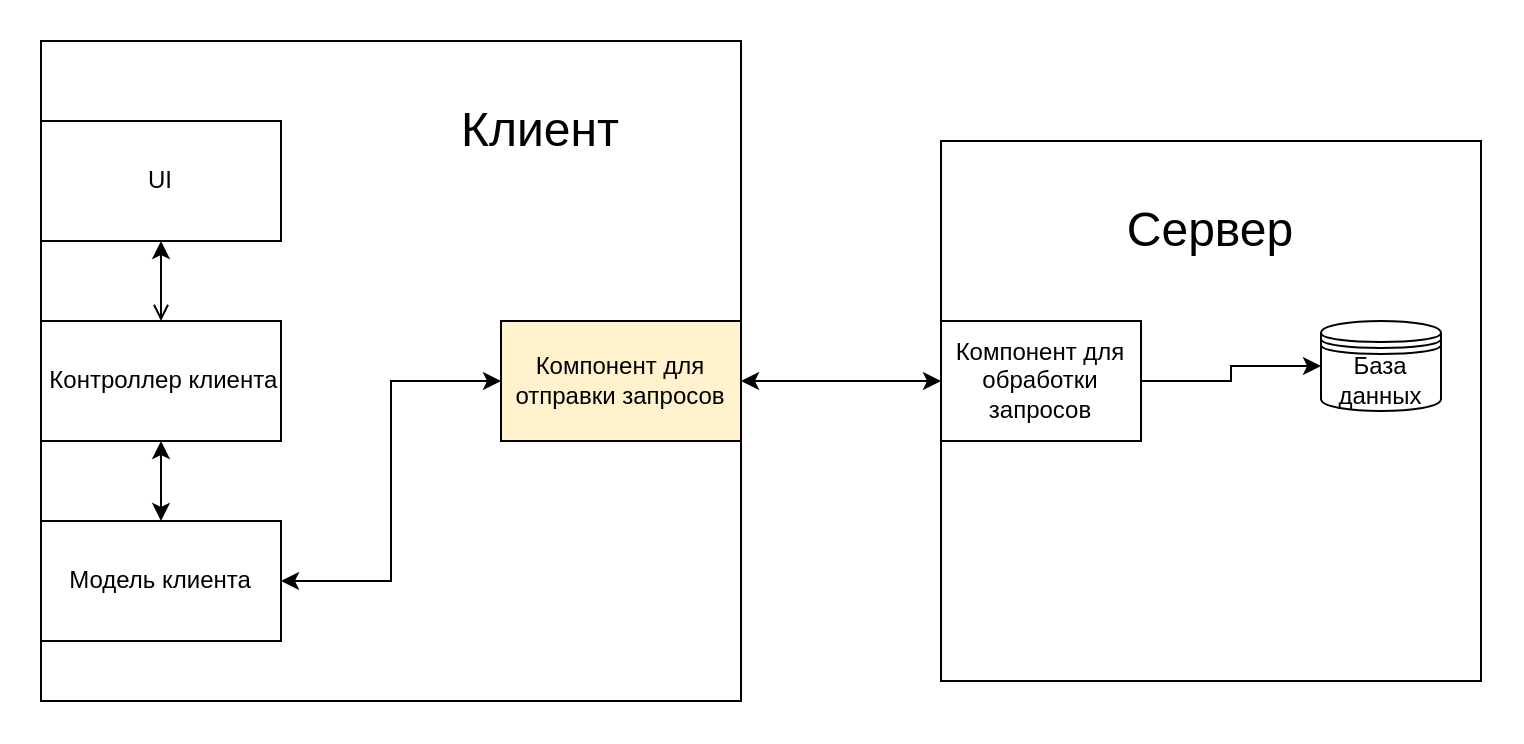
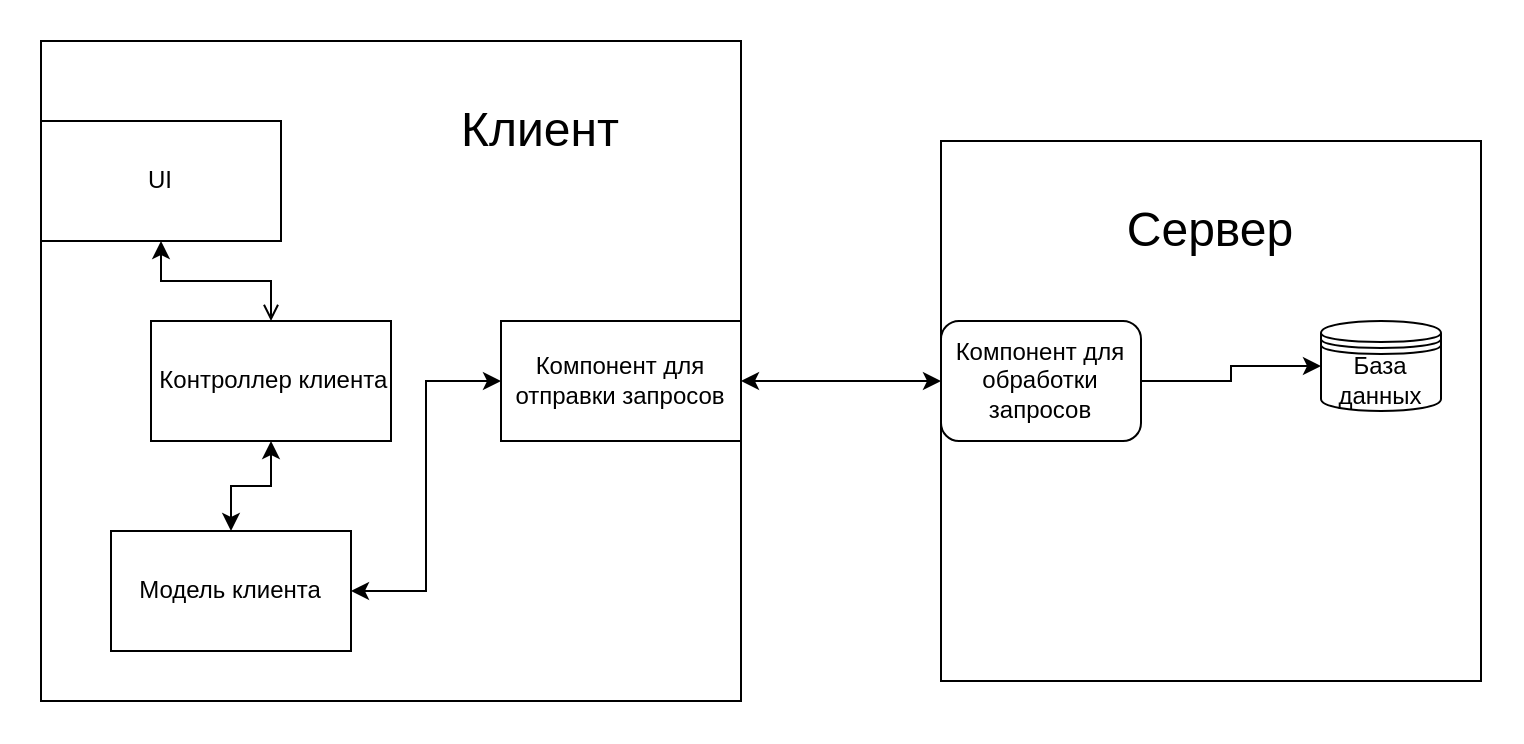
(161, 381) -> (271, 381)
(621, 381) -> (621, 381)
(1041, 381) -> (1041, 381)
(161, 581) -> (231, 591)
